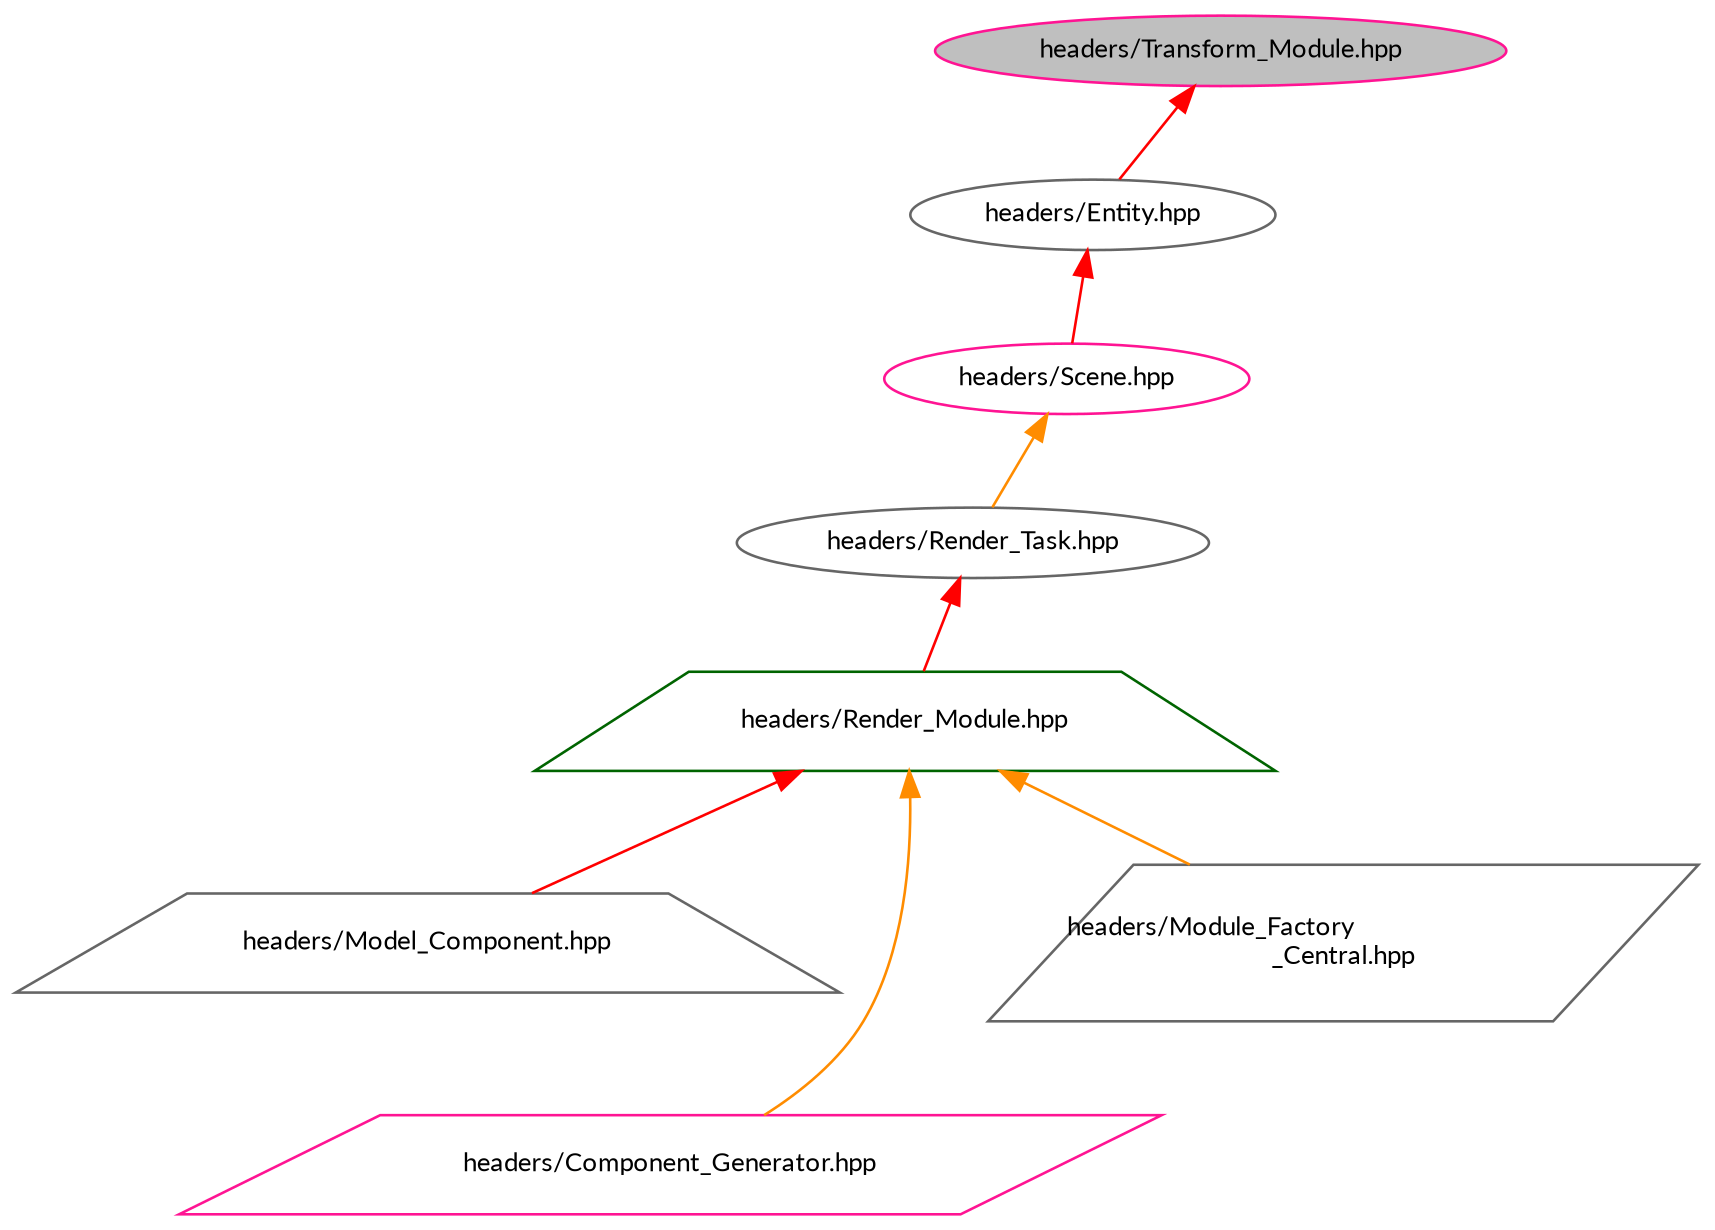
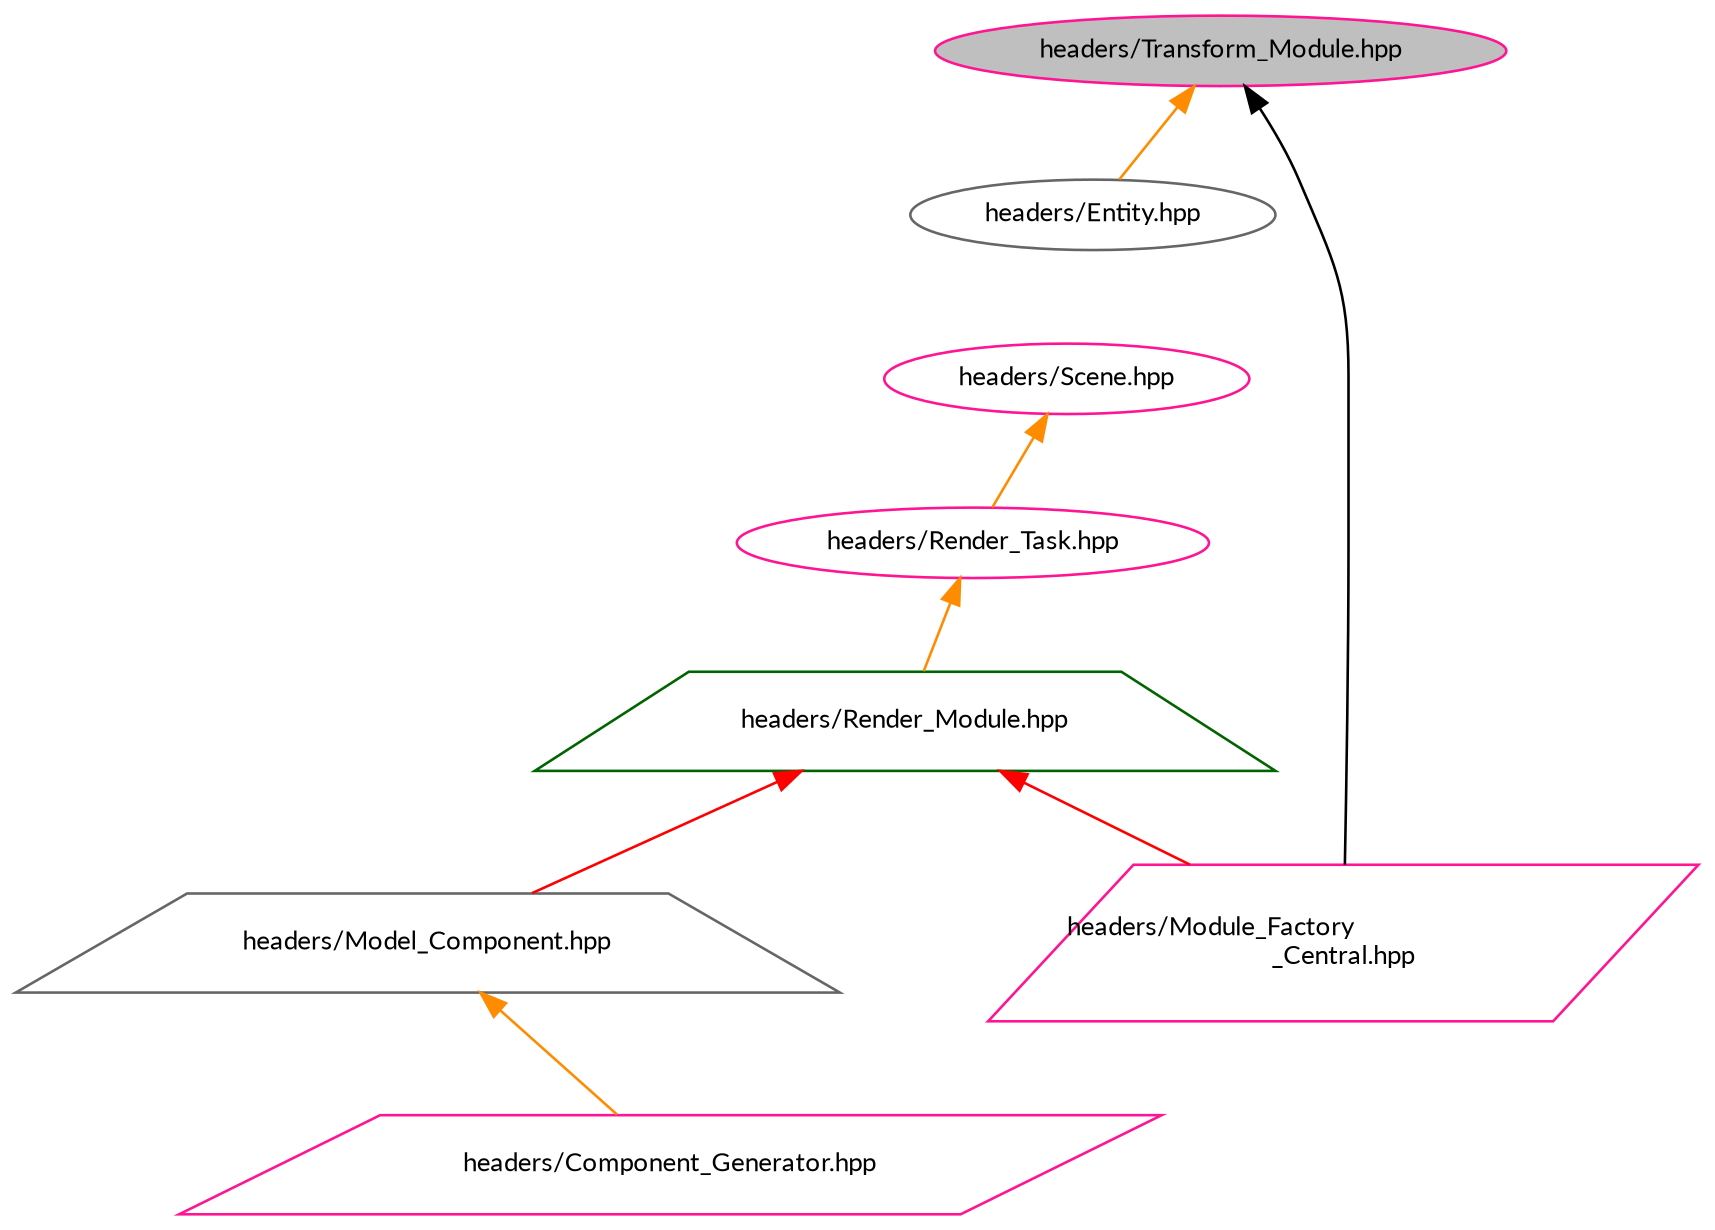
(1148, 143) -> (1148, 143)
(1078, 310) -> none
none -> (1349, 477)
(973, 543) -> (973, 543)
(937, 637) -> (937, 637)
(1107, 824) -> (1107, 824)
(1343, 943) -> (1343, 943)
(883, 979) -> (559, 1062)
